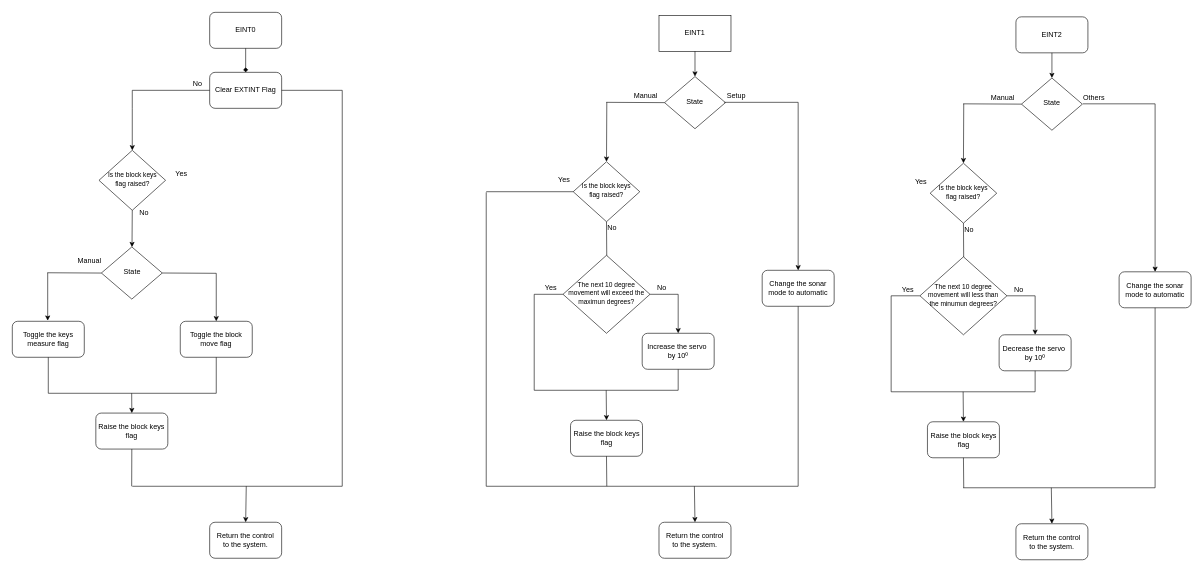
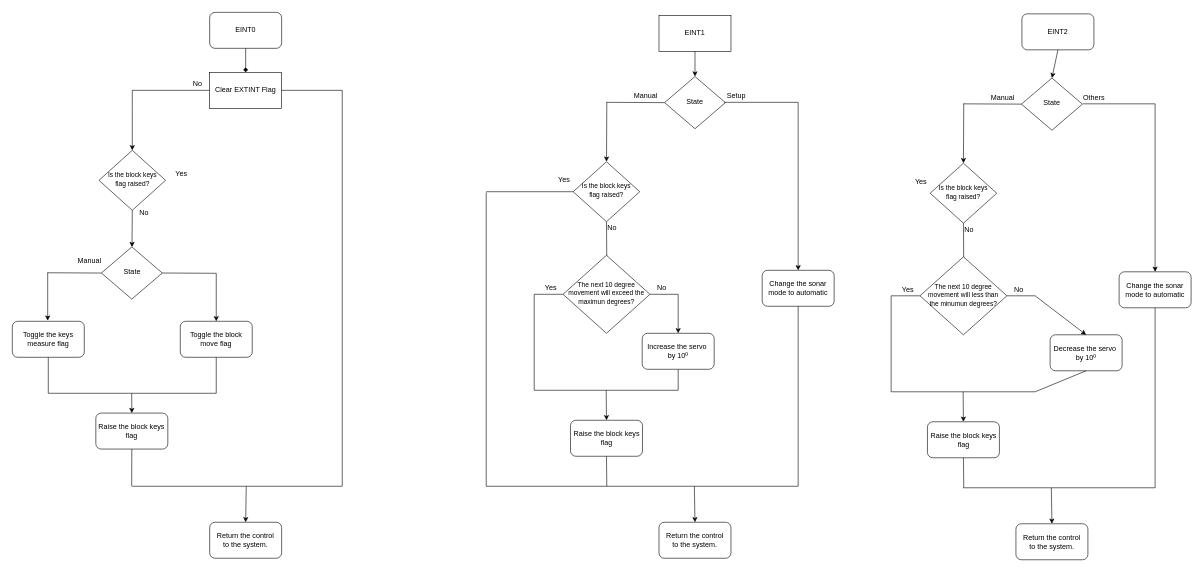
(1052, 35) -> (1058, 32)
(246, 90) -> (246, 90)
(1035, 353) -> (1086, 353)
